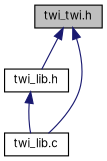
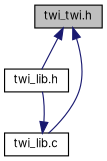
(29, 118) -> (44, 107)
